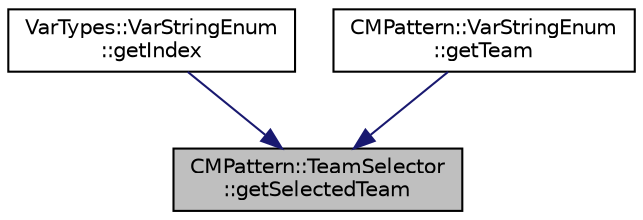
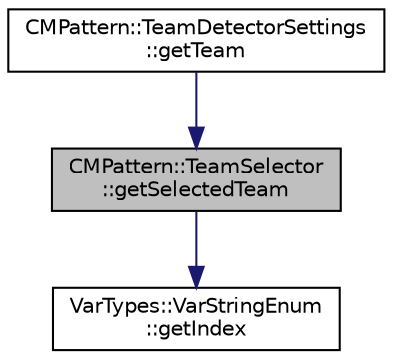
(484, 41) -> (196, 41)
(226, 103) -> (196, 239)
